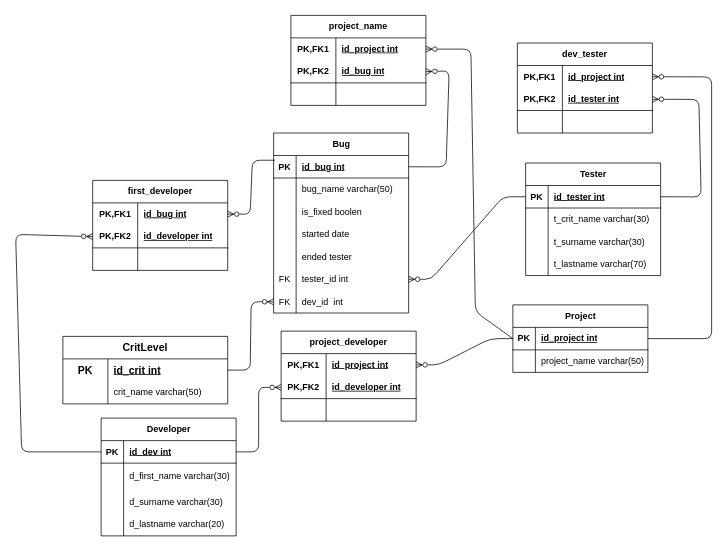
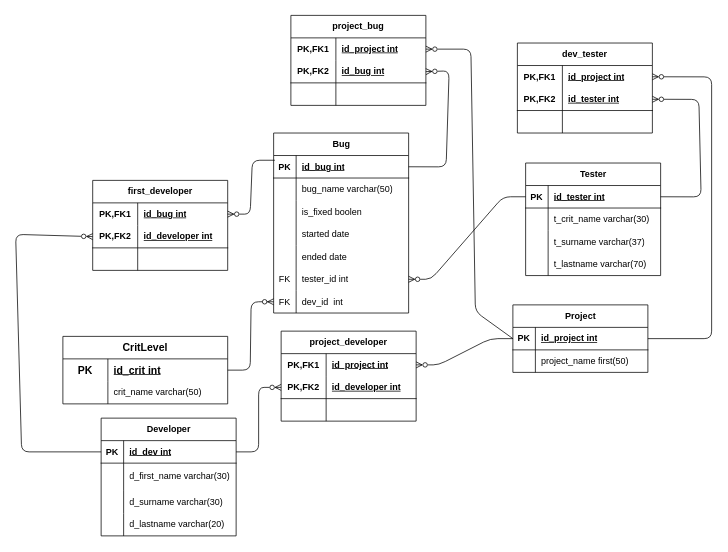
(358, 27) -> (358, 27)
(606, 242) -> (606, 242)
(331, 257) -> (326, 257)
(594, 361) -> (594, 361)
